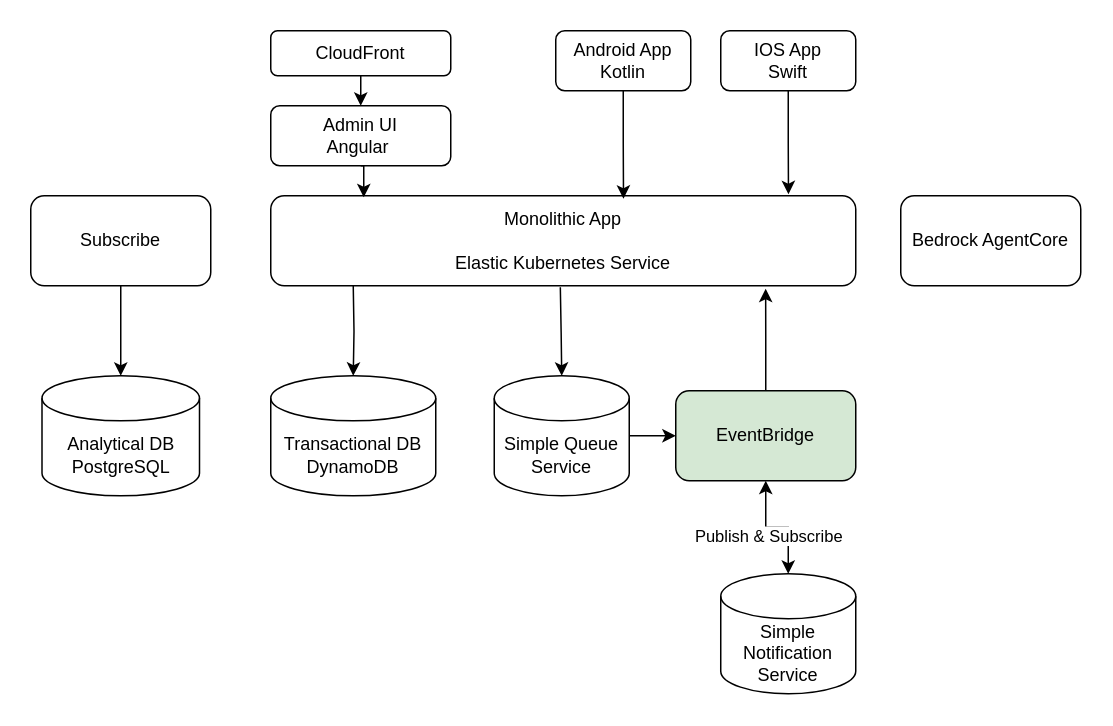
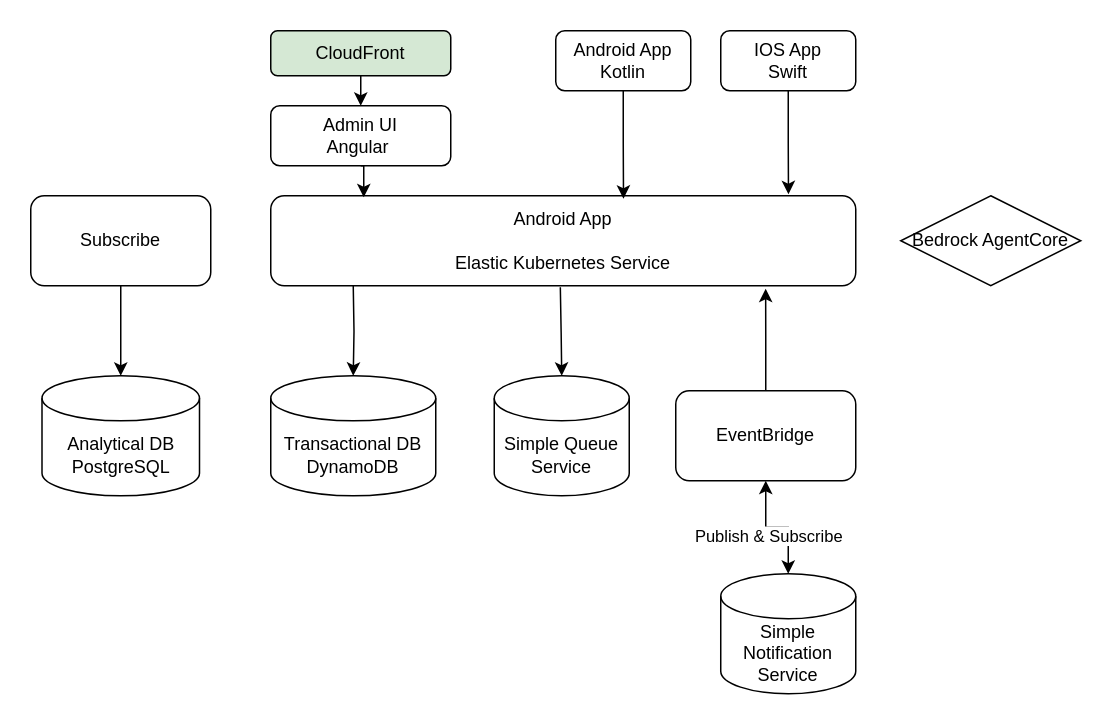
(361, 53) -> (361, 53)
(563, 241) -> (563, 241)
(991, 241) -> (991, 241)
(648, 436) -> none
(766, 436) -> (766, 436)
